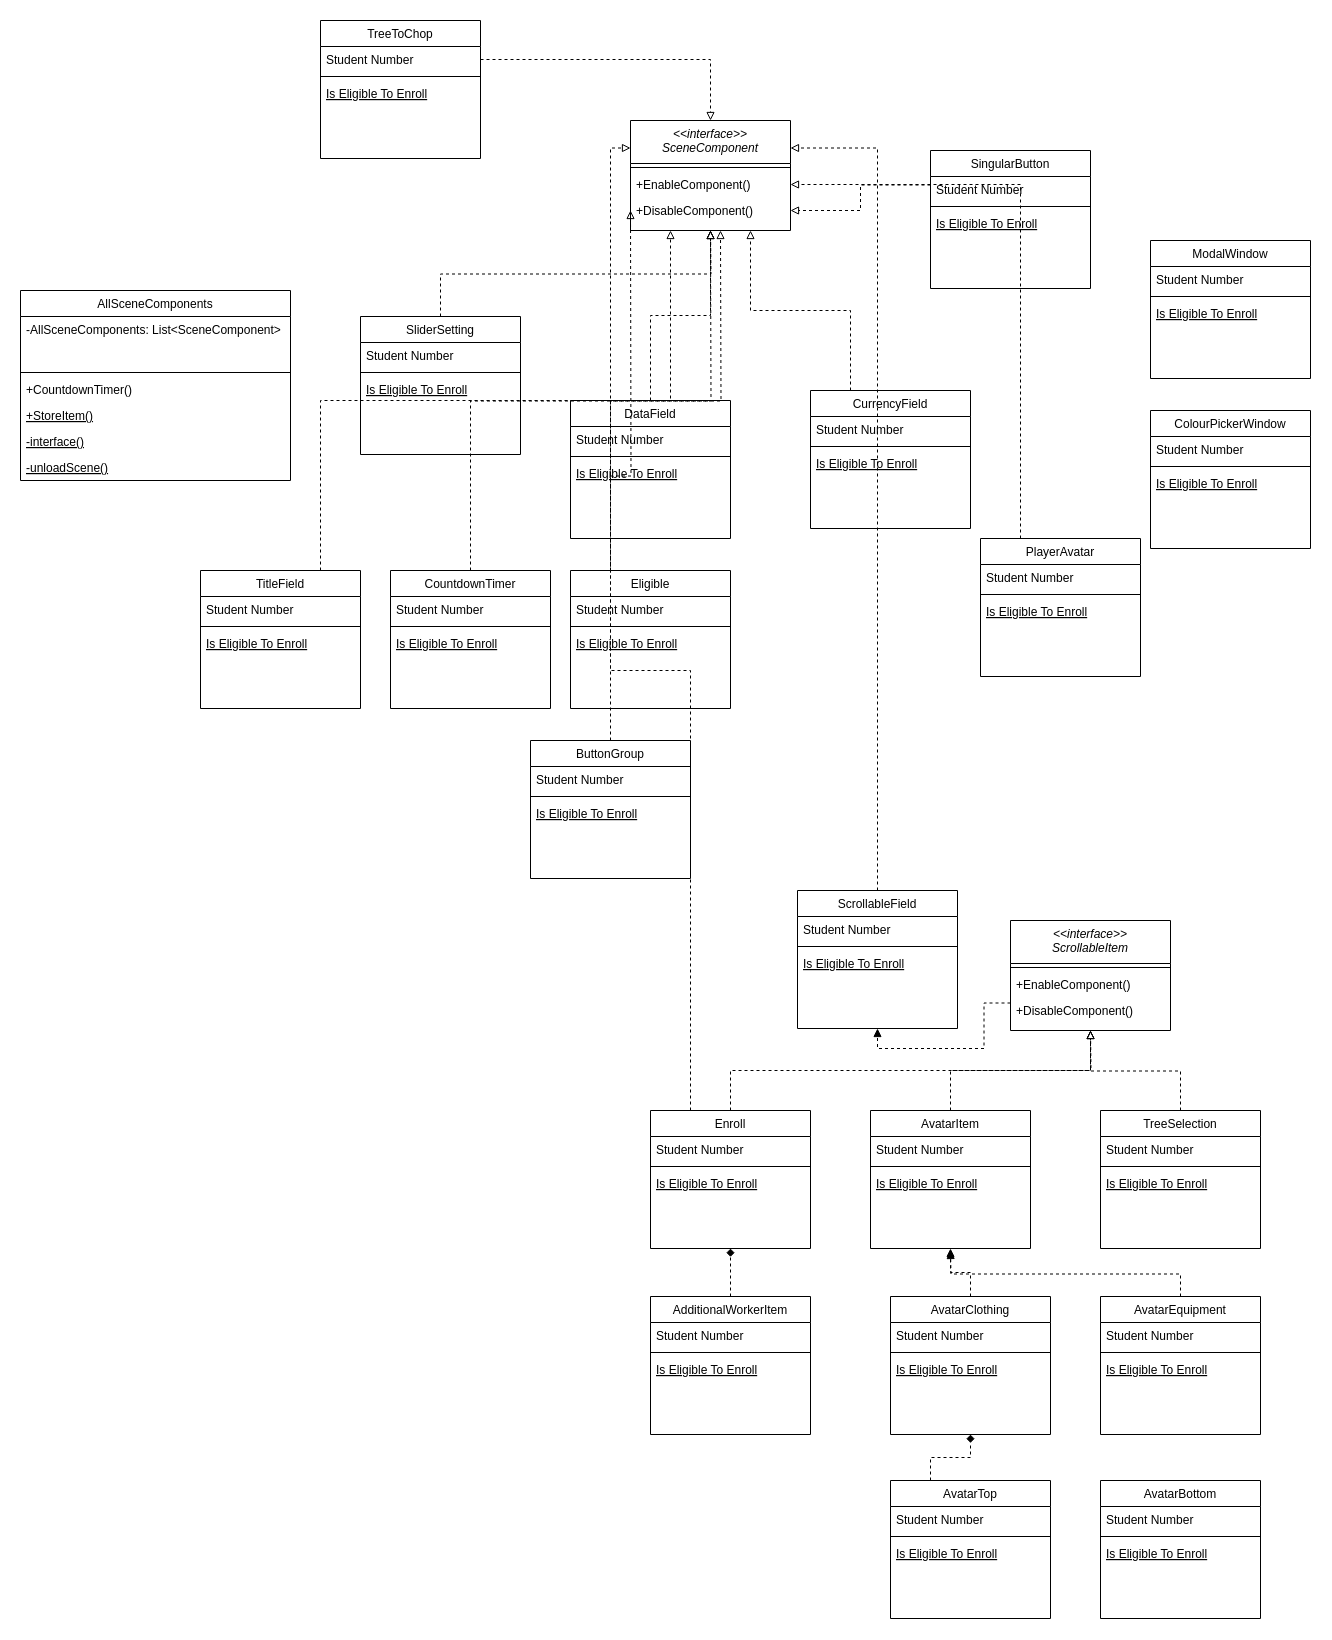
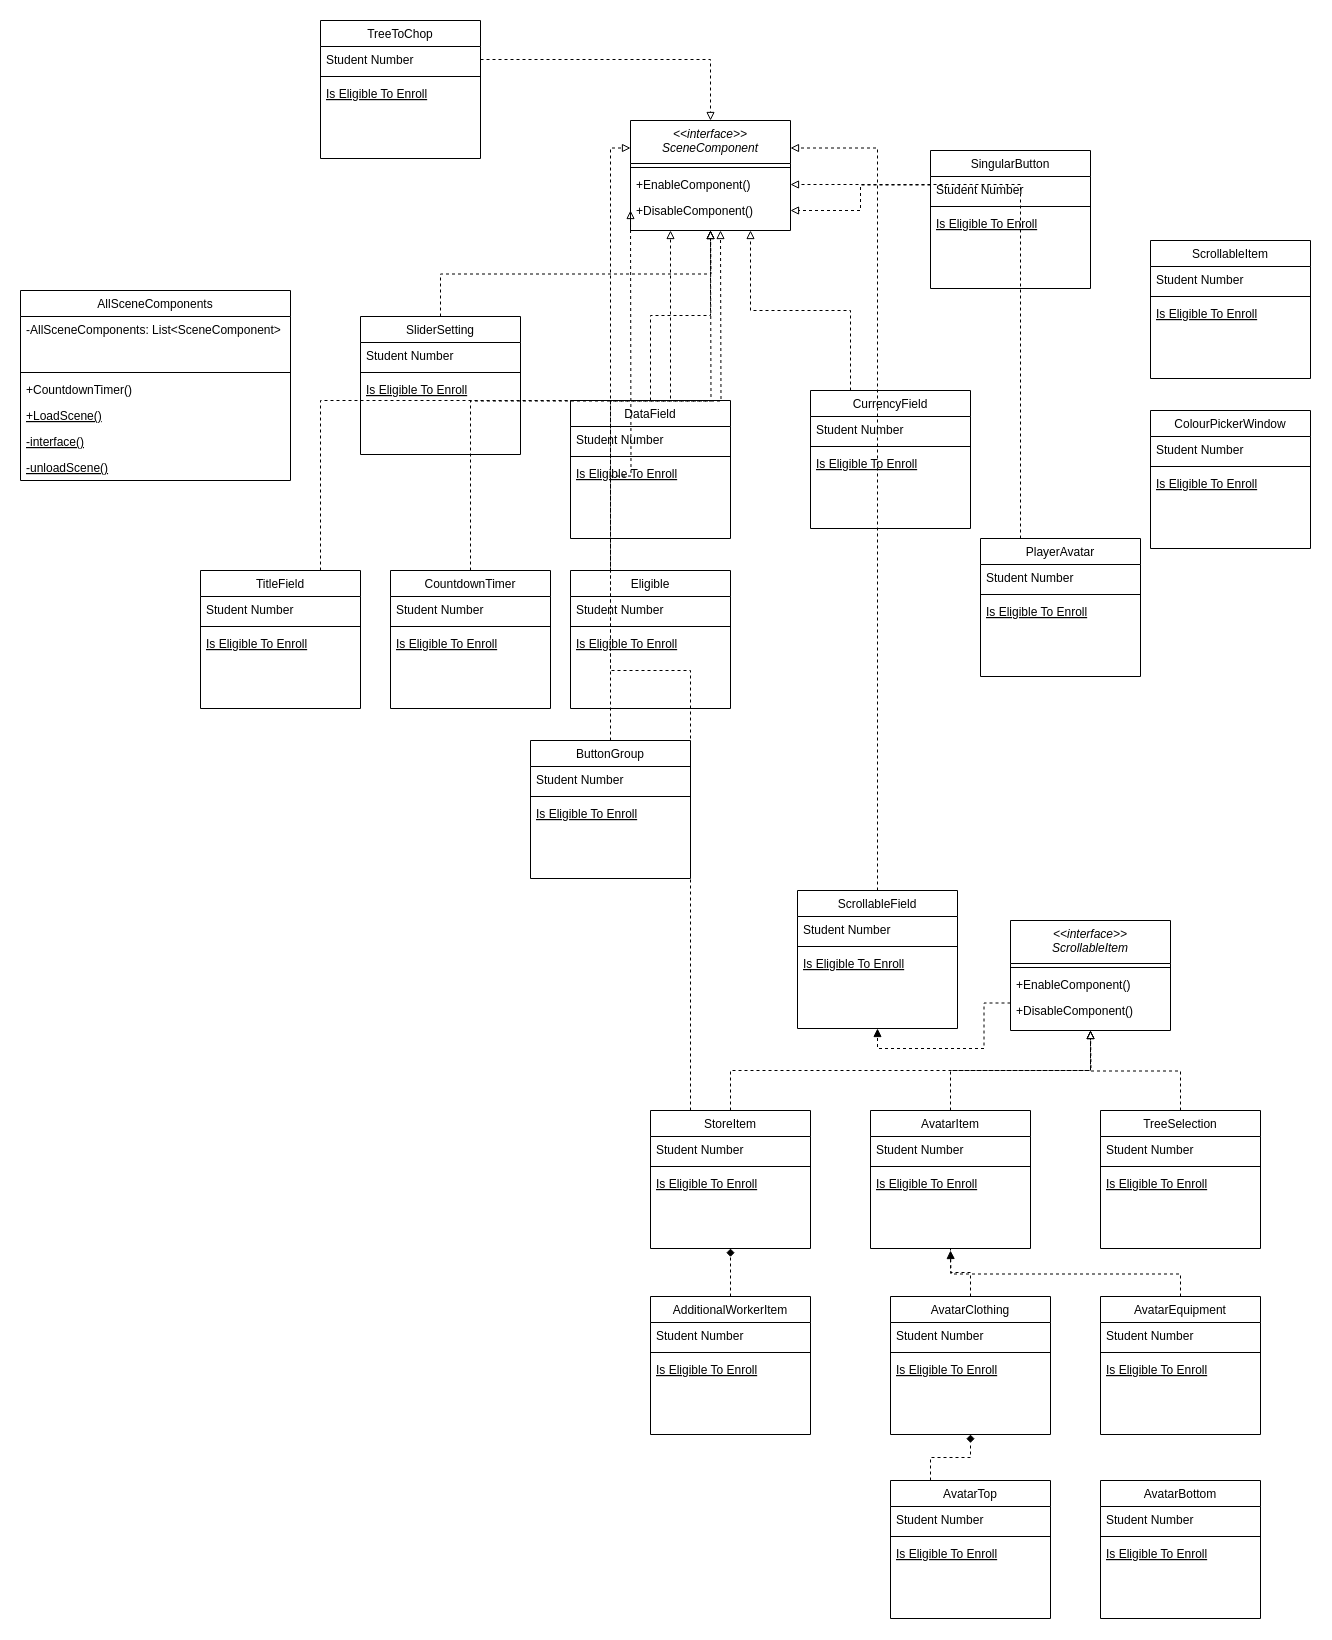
(1230, 254) -> (1230, 254)
(66, 416) -> (66, 416)
(730, 1124) -> (730, 1124)
(951, 1257) -> (951, 1254)
